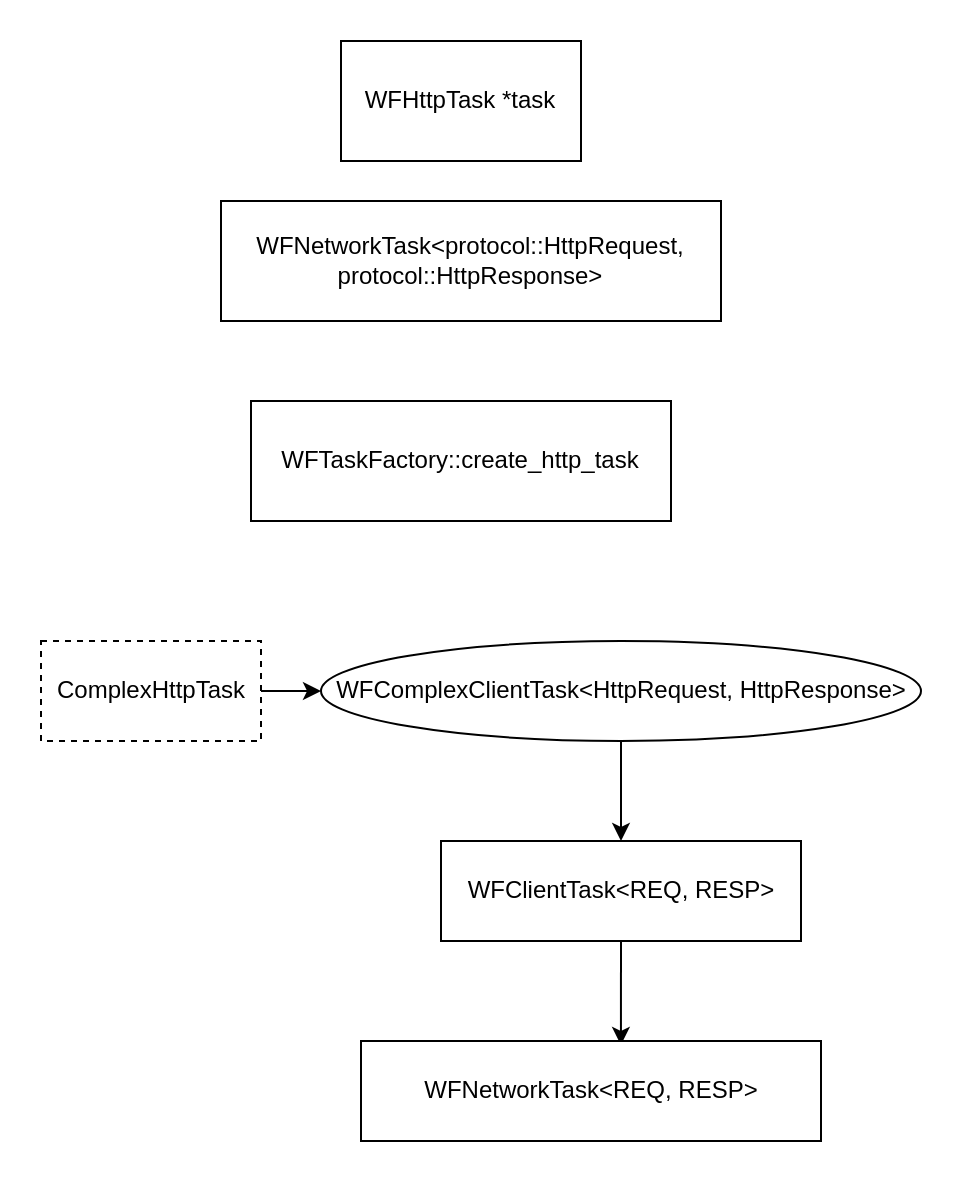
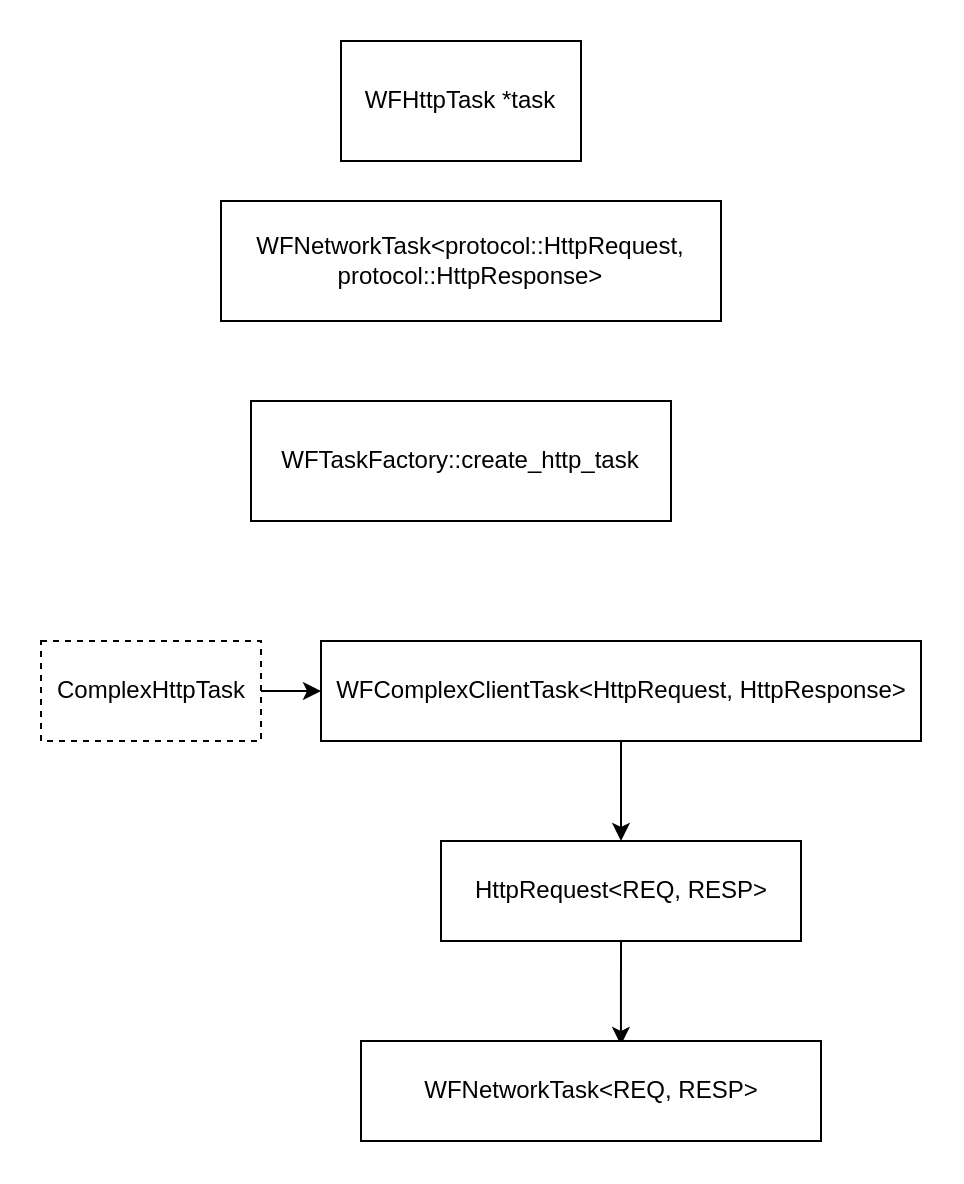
(621, 691) -> (621, 691)
(622, 891) -> (622, 891)
